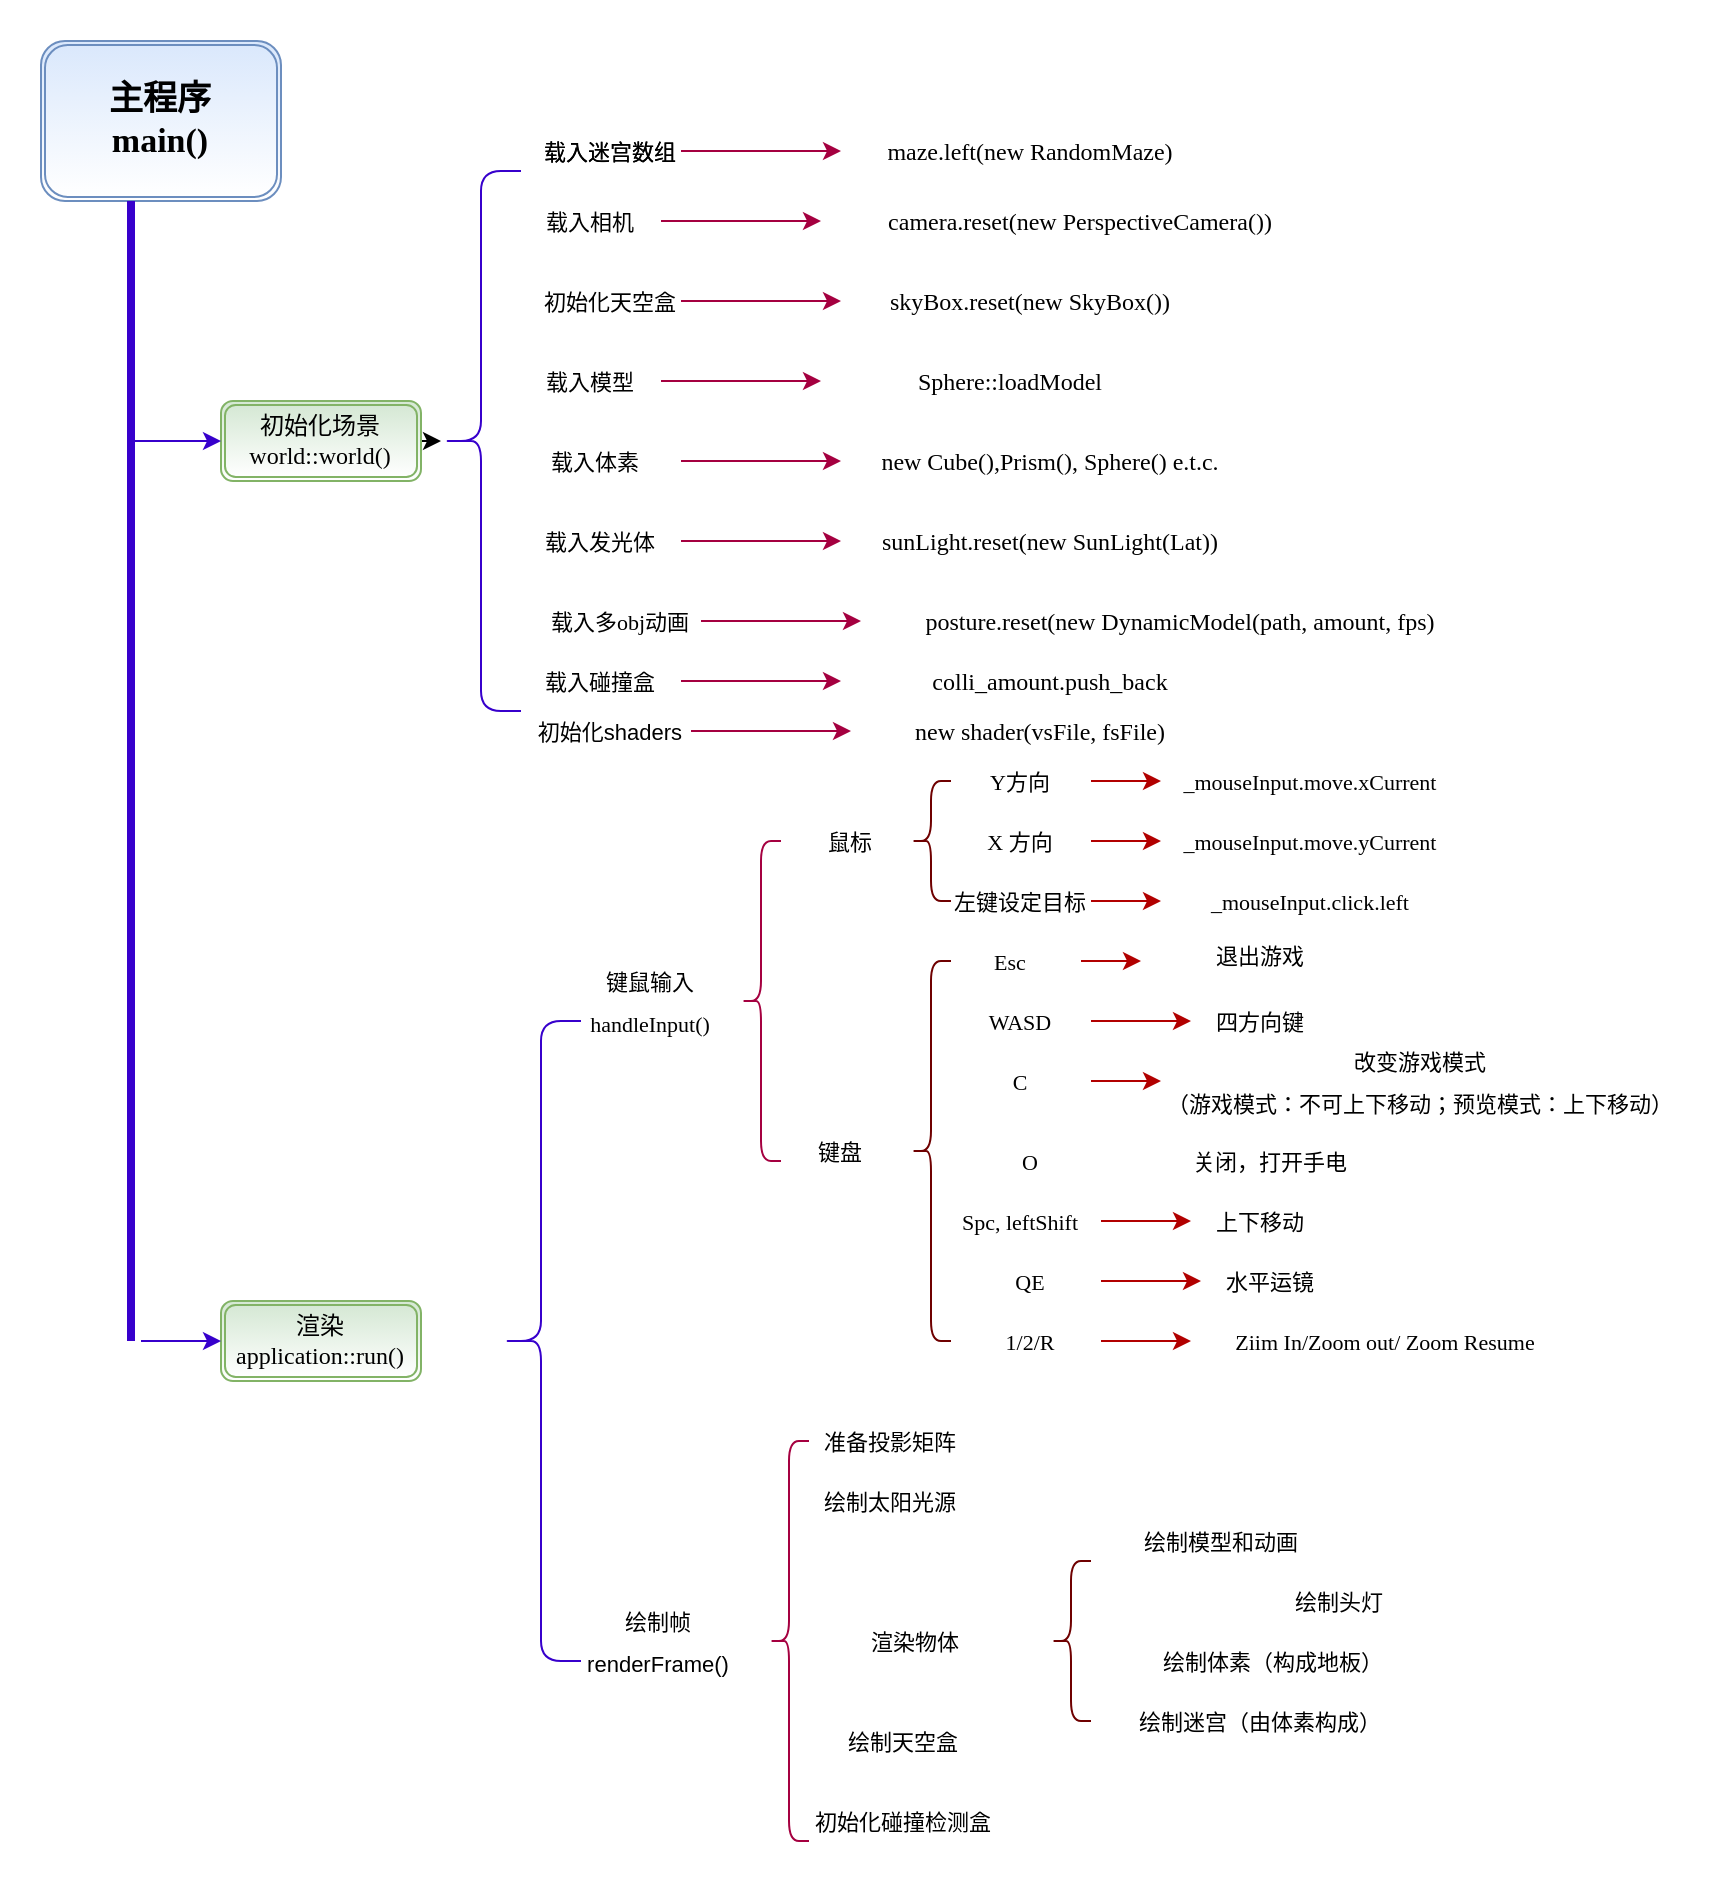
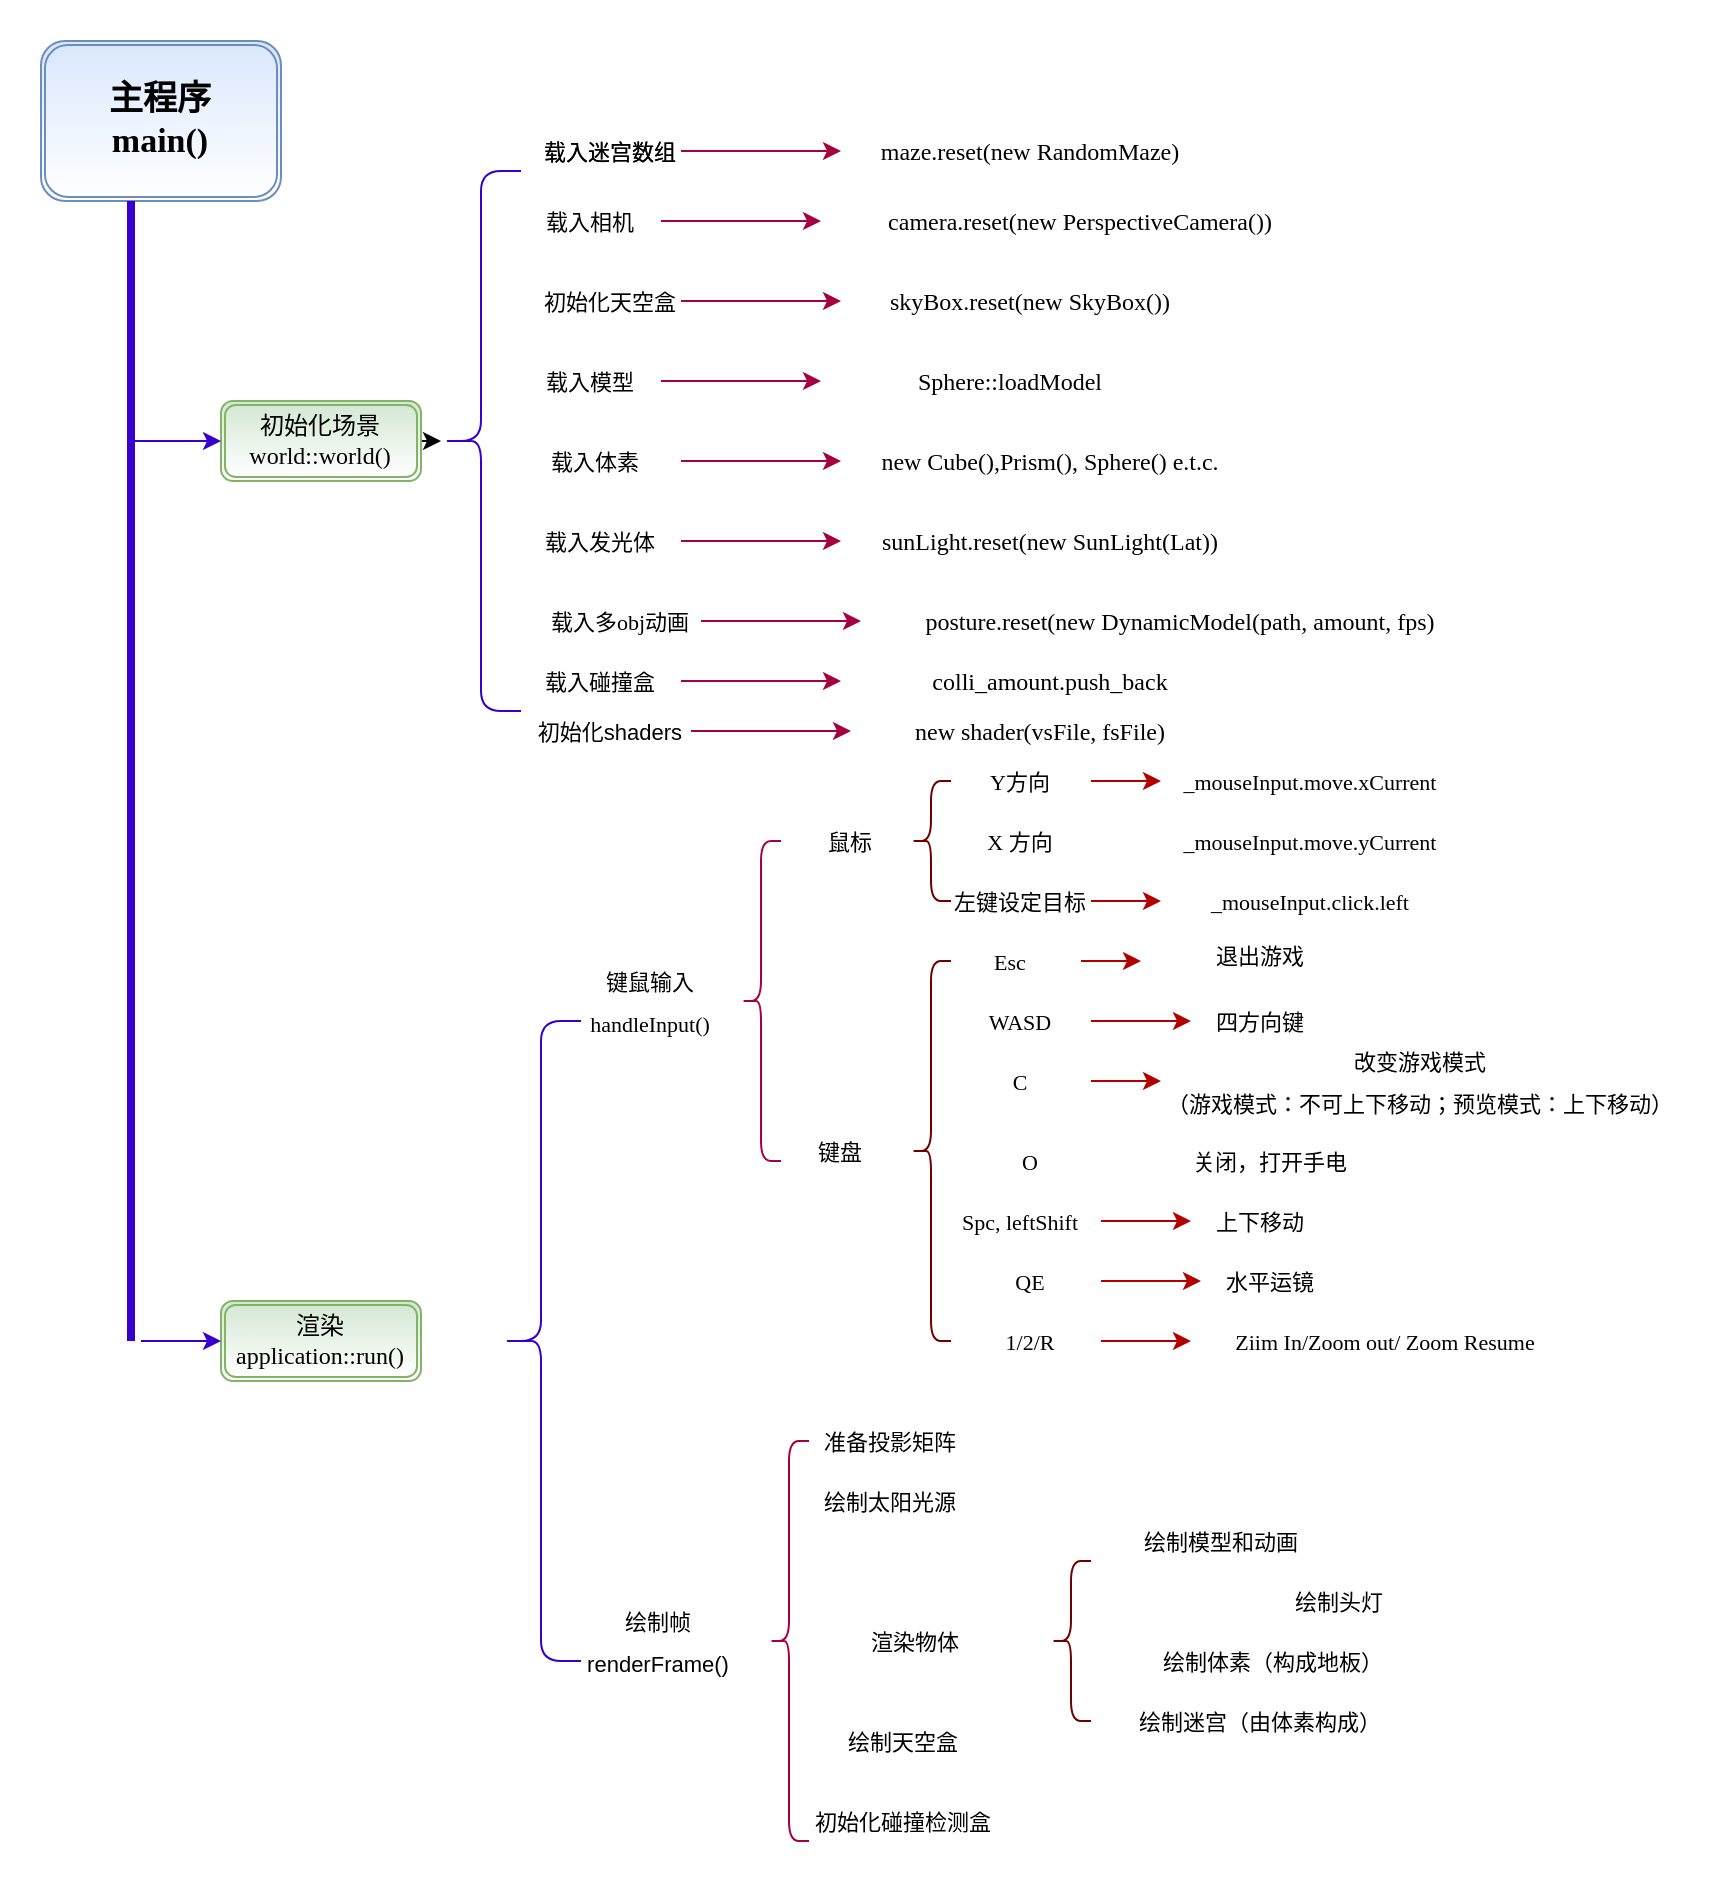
(1031, 151) -> (1031, 151)
(1119, 841) -> none
